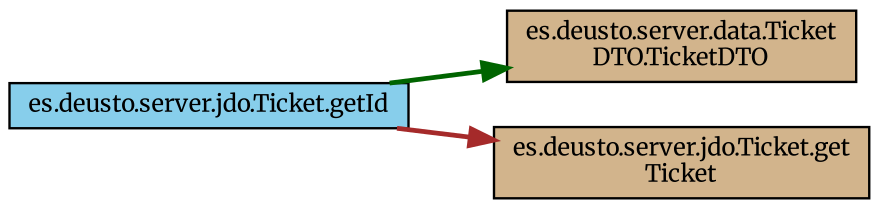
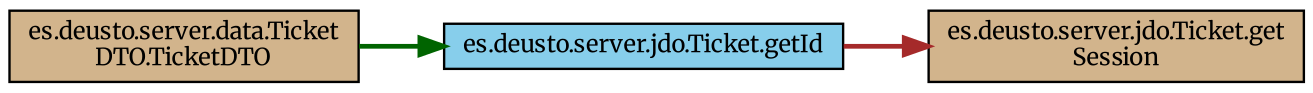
(436, 77) -> (389, 46)
(682, 163) -> (1116, 46)
